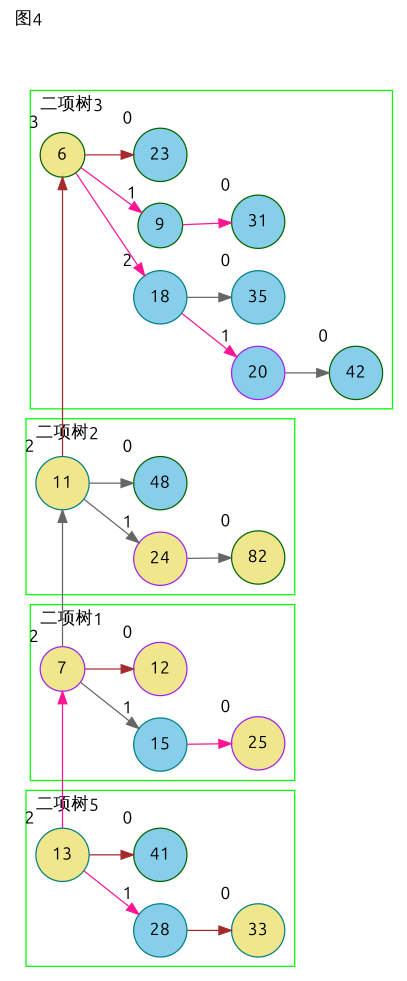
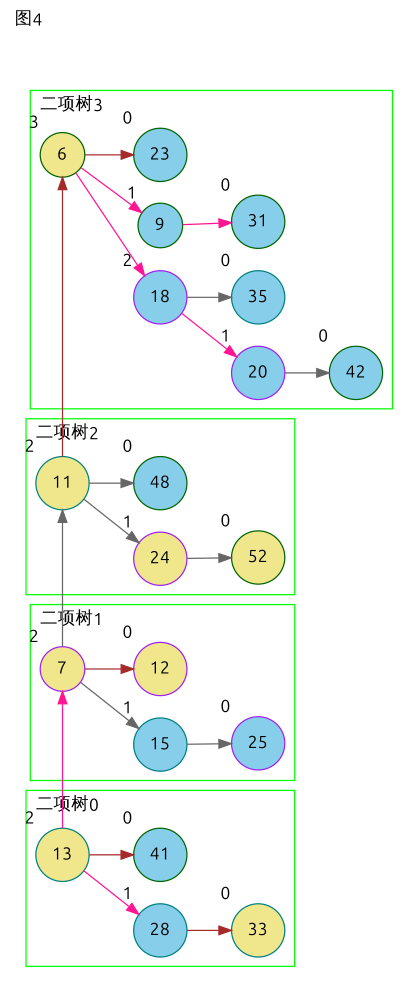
(160, 297) -> (160, 297)
(258, 558) -> (258, 558)
(258, 743) -> (258, 743)
(203, 744) -> (203, 744)
(68, 805) -> (68, 805)
